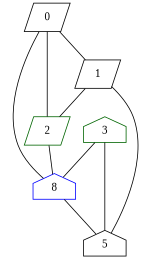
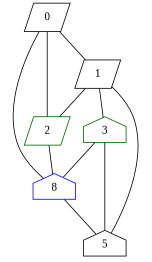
none -> (101, 103)
